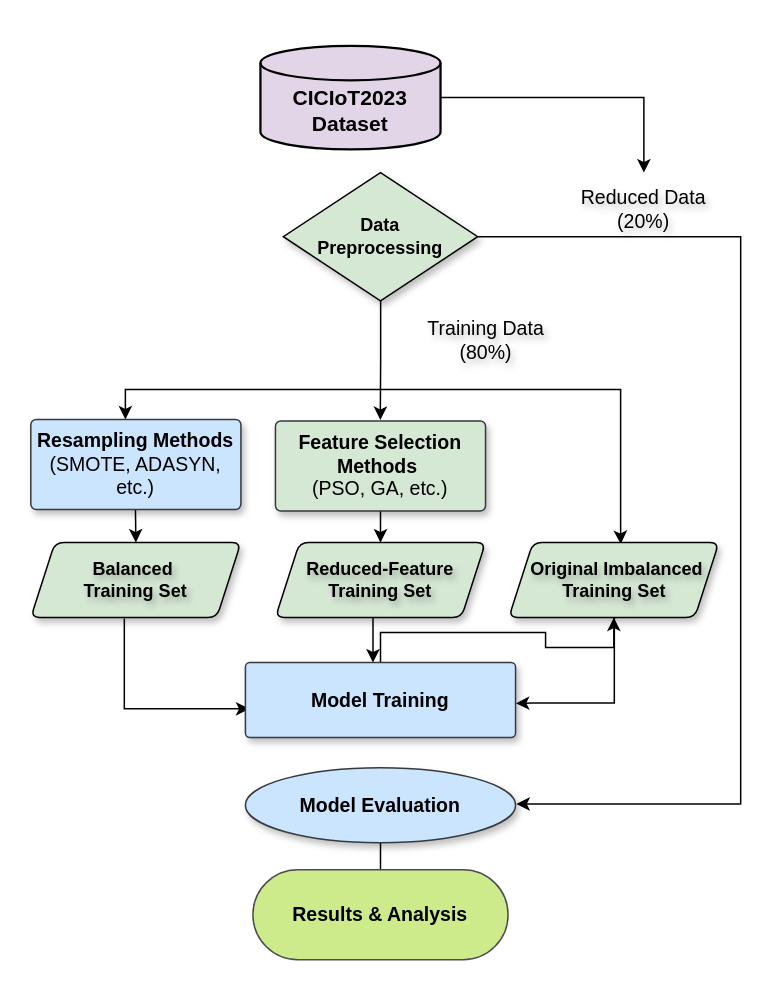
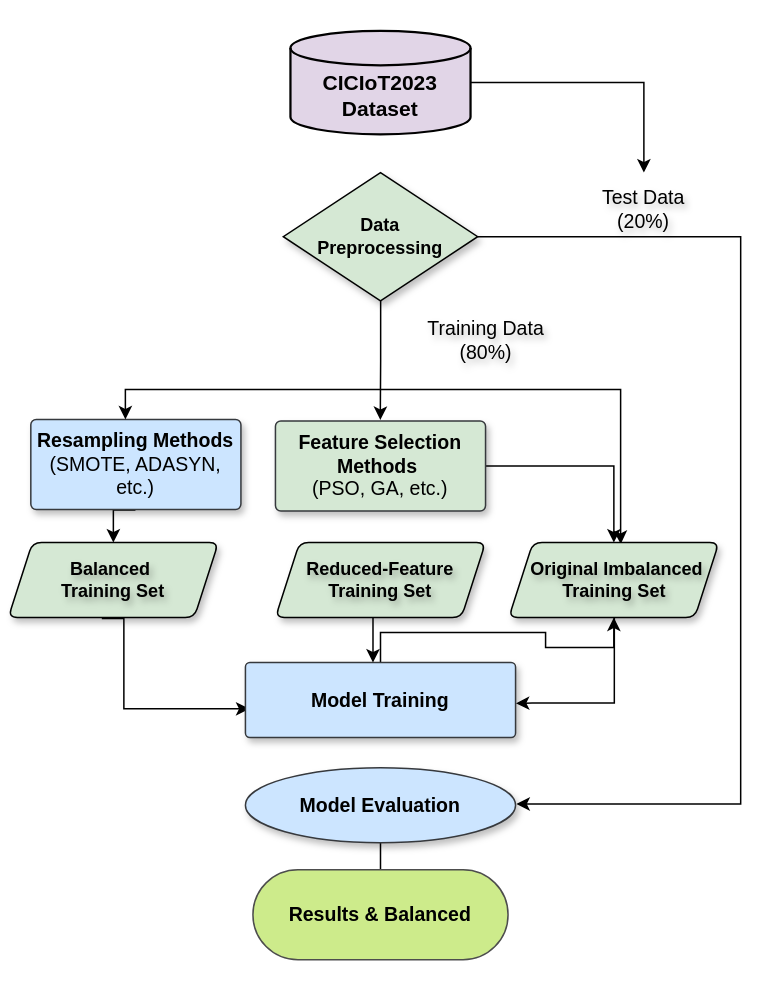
(350, 98) -> (380, 83)
(644, 209) -> (644, 209)
(380, 532) -> (582, 466)
(136, 580) -> (113, 580)
(380, 914) -> (380, 914)
